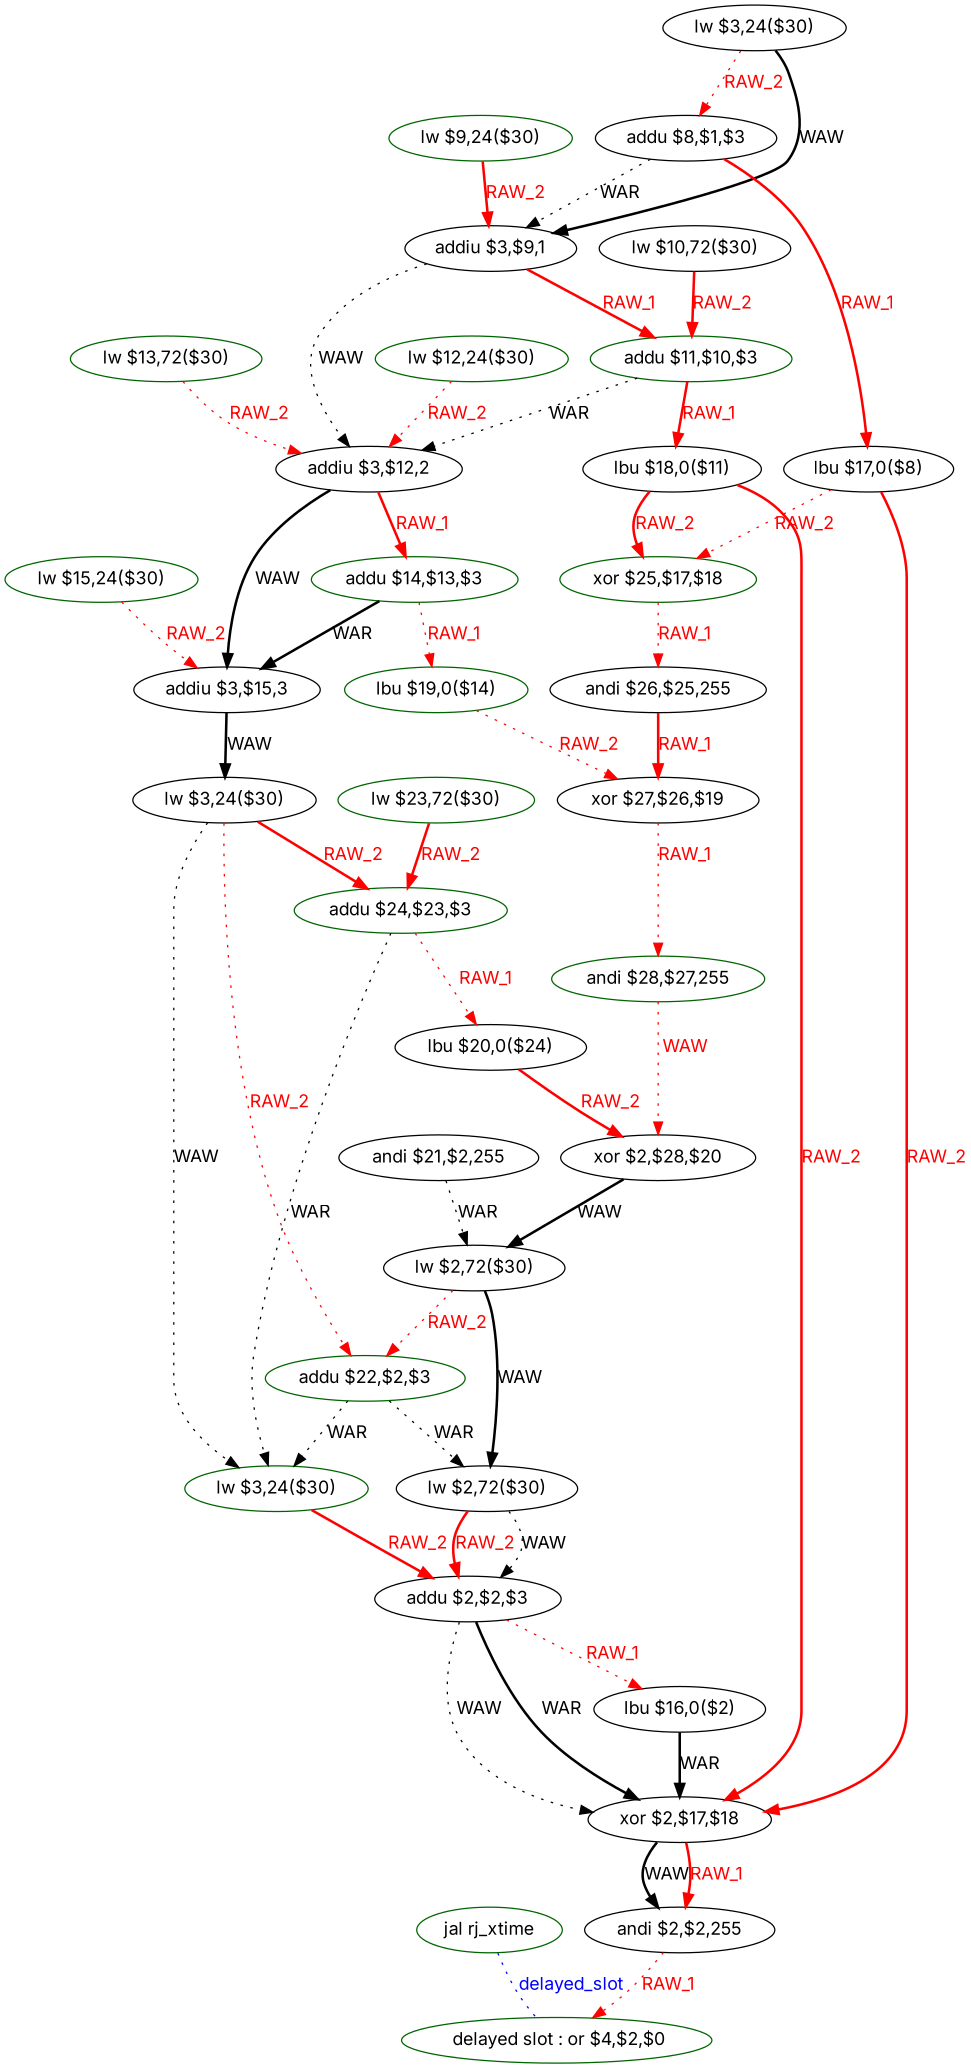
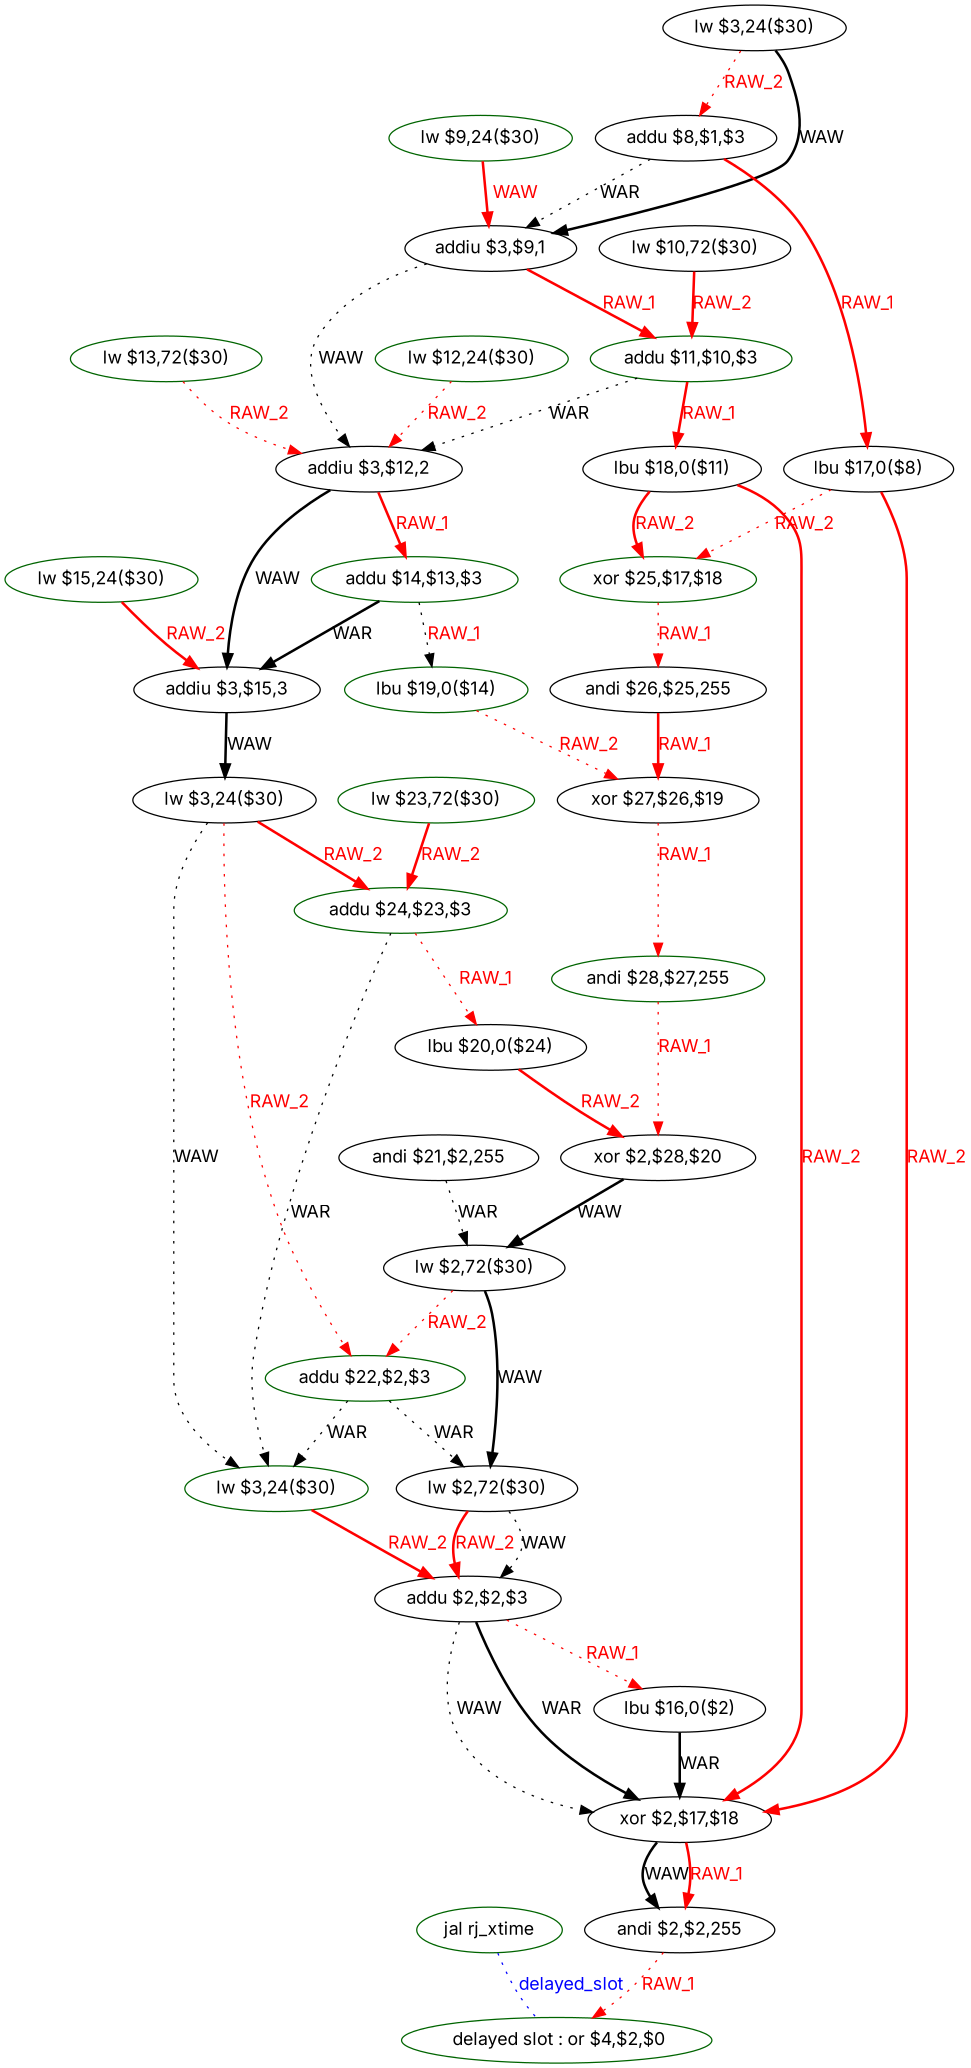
(516, 193) -> (516, 193)
(424, 628) -> (424, 628)
(153, 633) -> (153, 633)
(685, 1047) -> (685, 1047)
